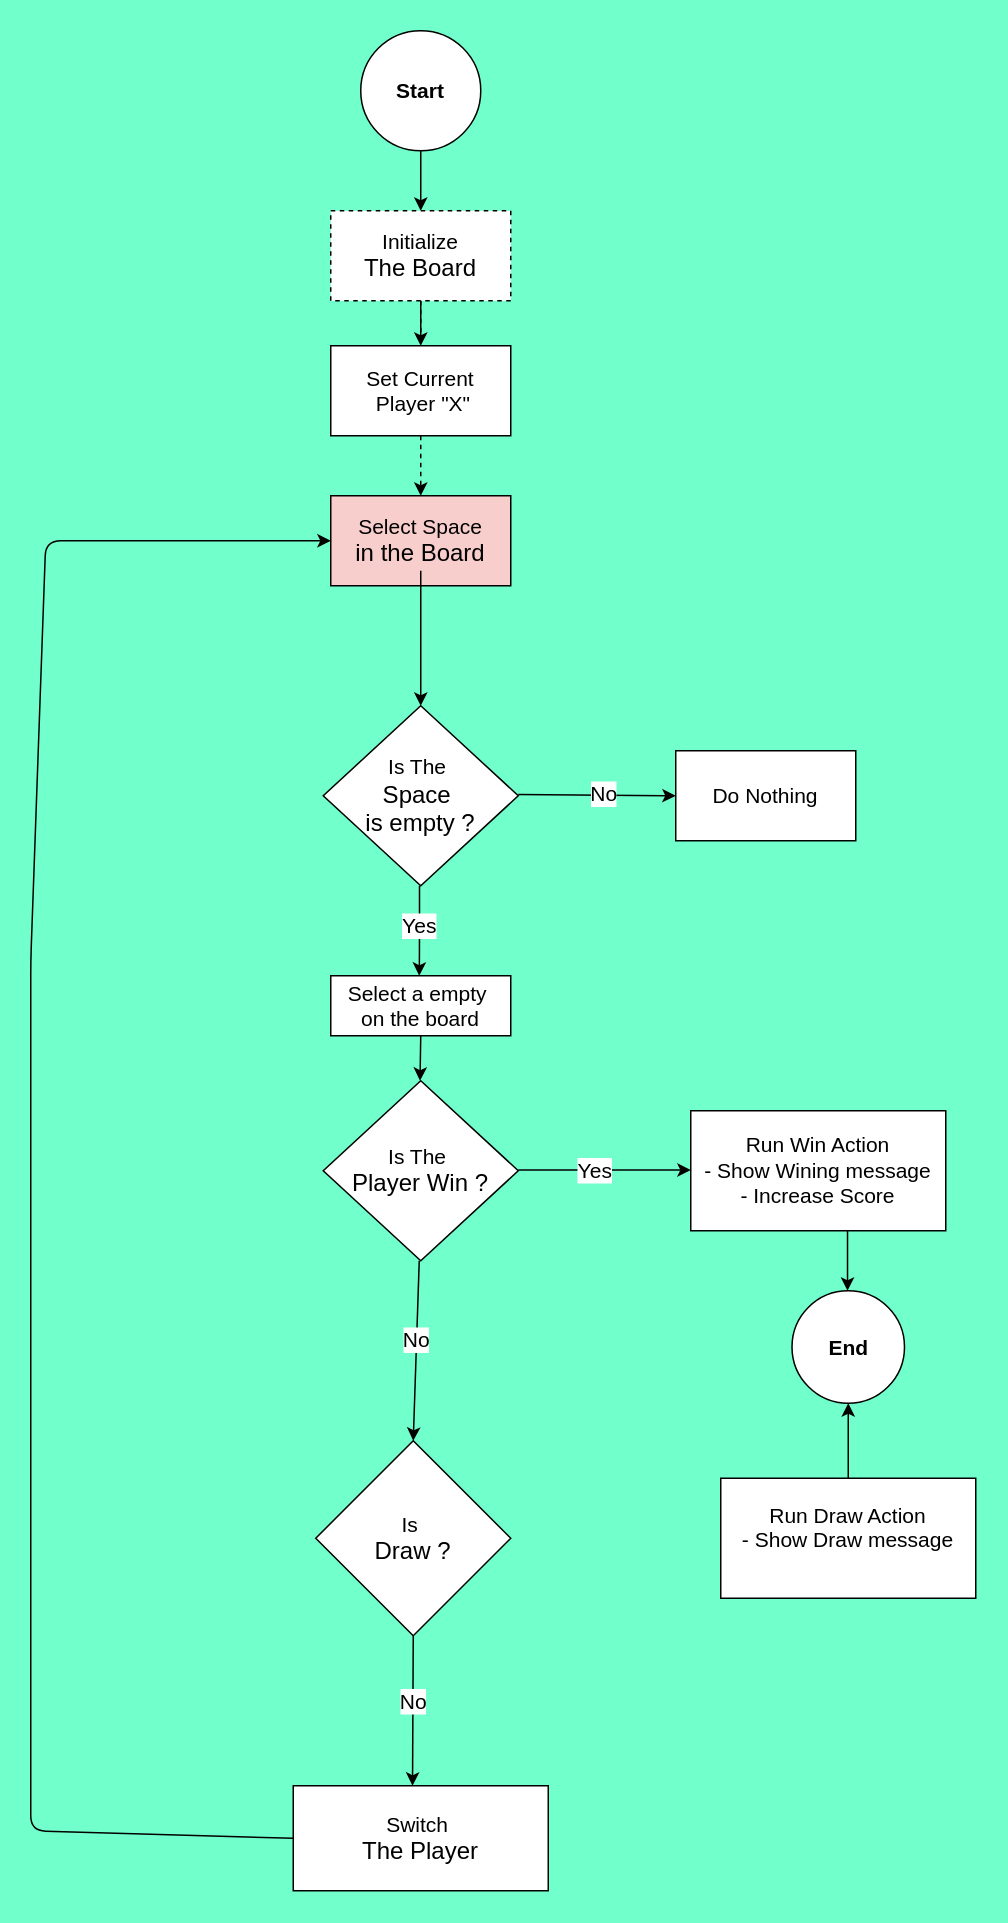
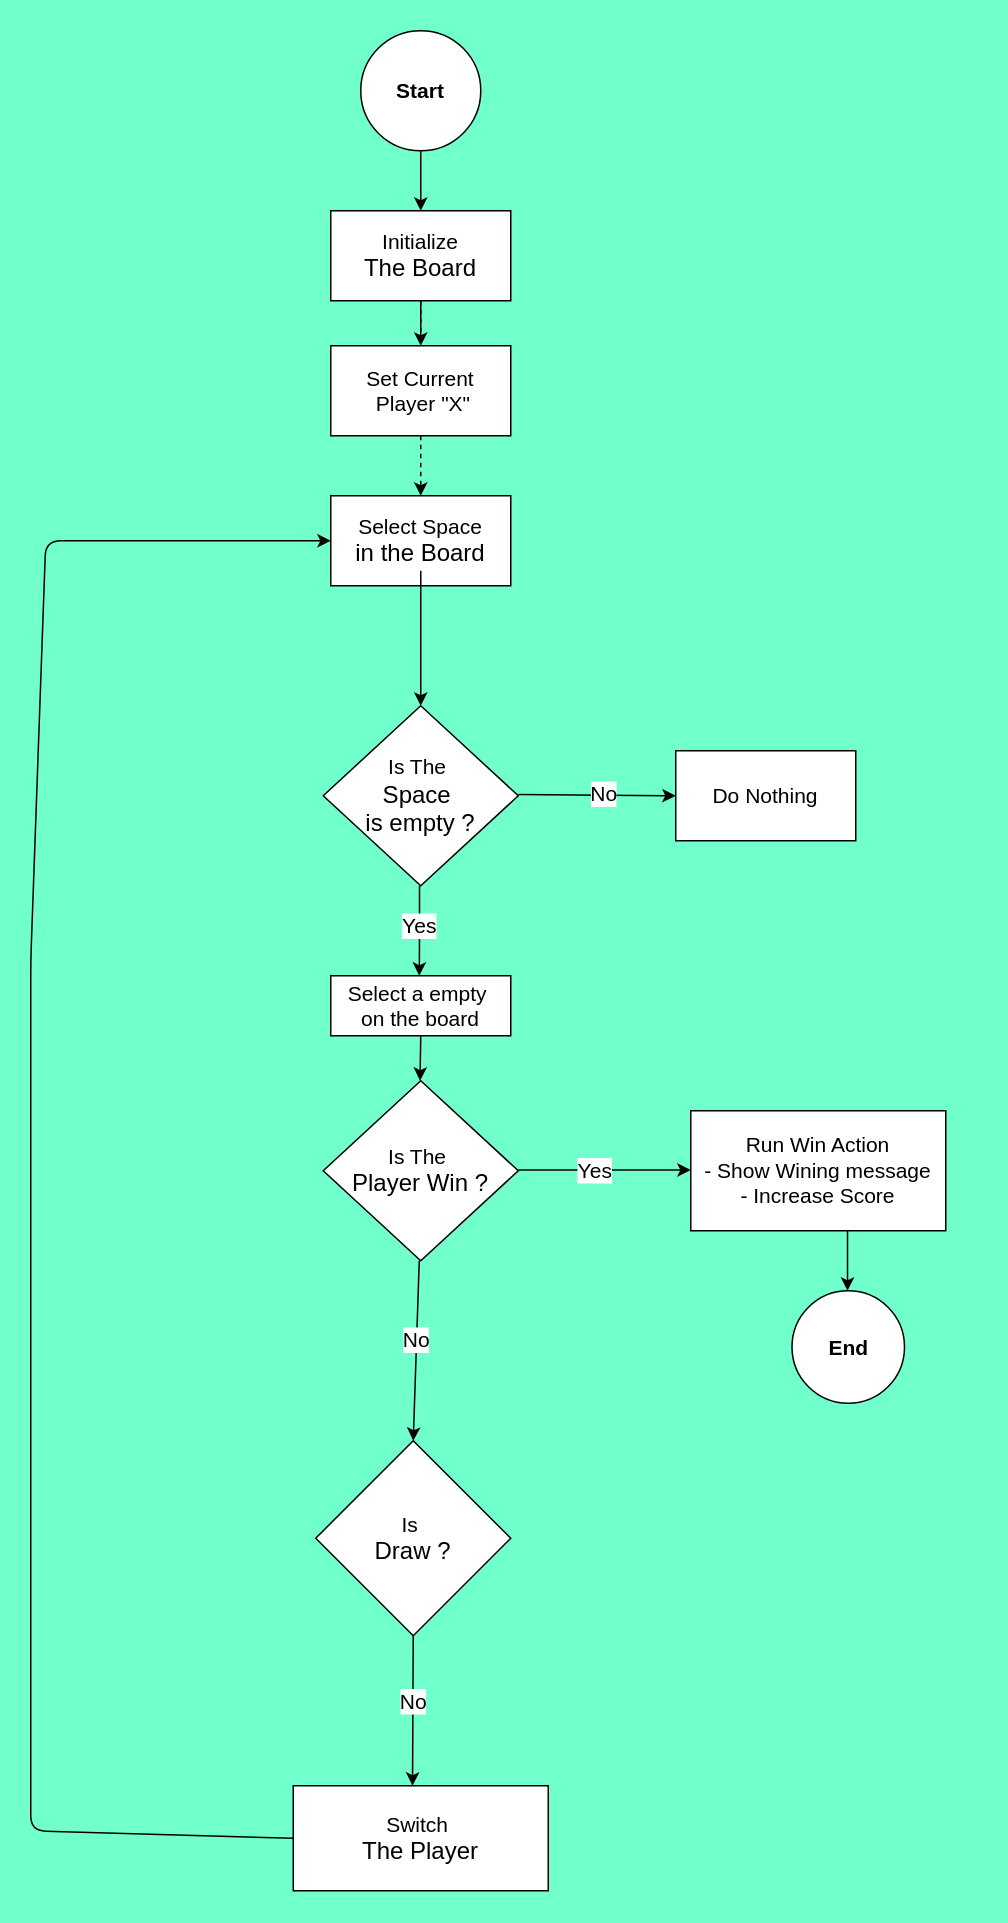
(421, 256) -> (421, 256)
(421, 541) -> (421, 541)
(848, 1446) -> none
(848, 1538) -> none
